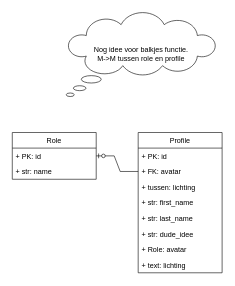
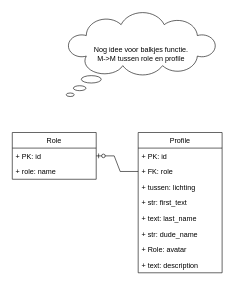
(35, 172) -> (36, 172)
(163, 172) -> (158, 172)
(172, 203) -> (172, 203)
(170, 218) -> (172, 218)
(170, 234) -> (171, 234)
(168, 265) -> (175, 265)
